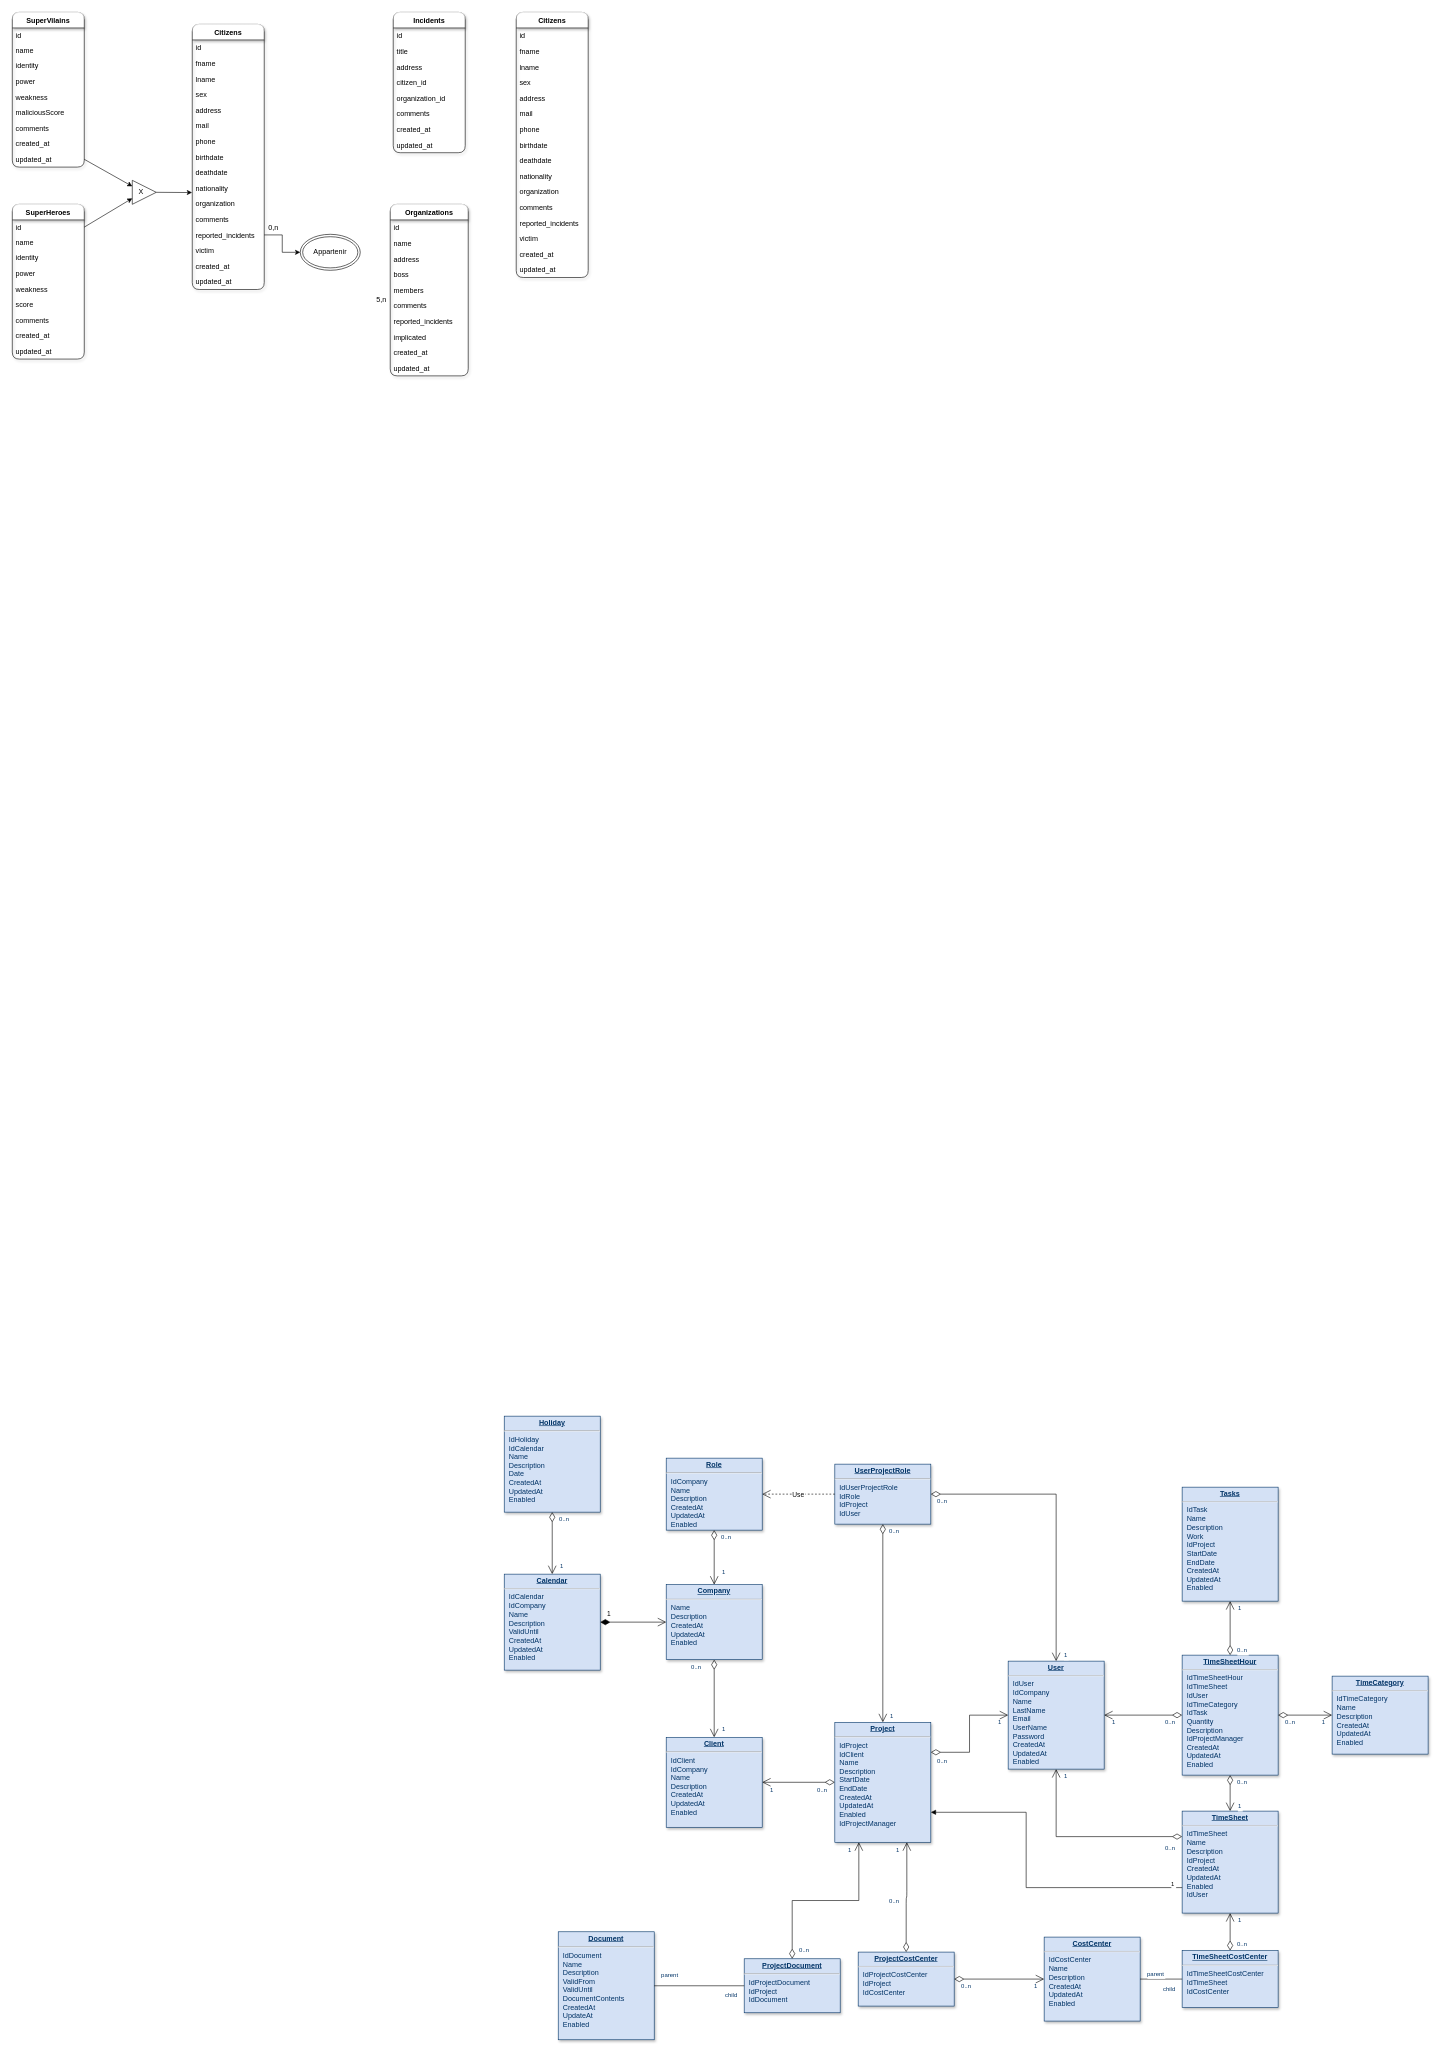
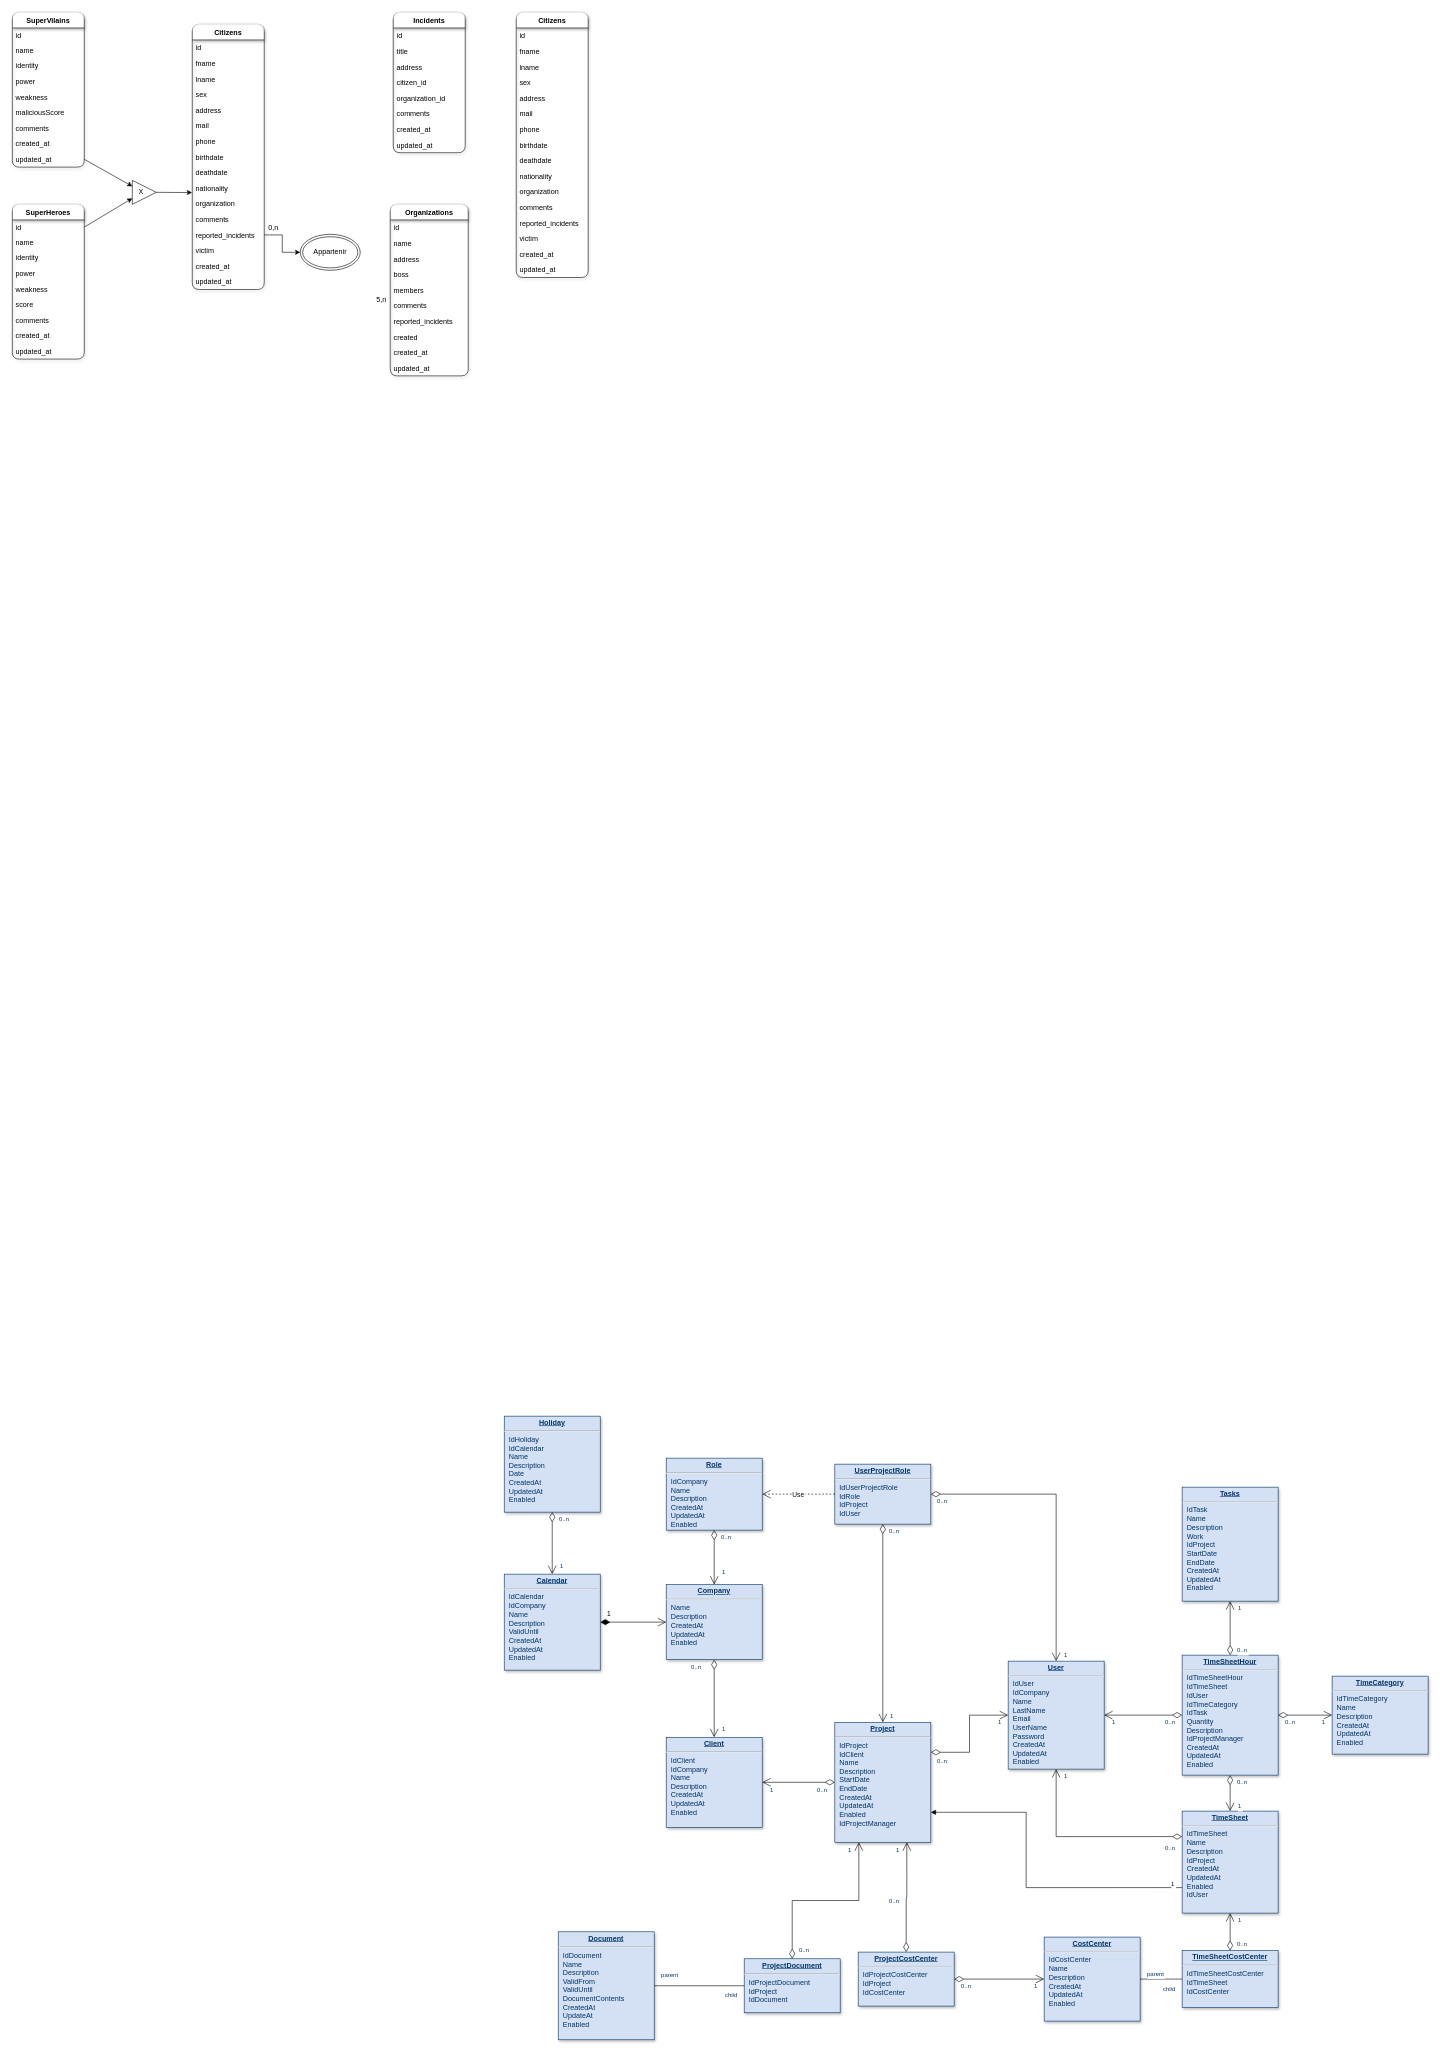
(411, 337) -> (408, 337)
